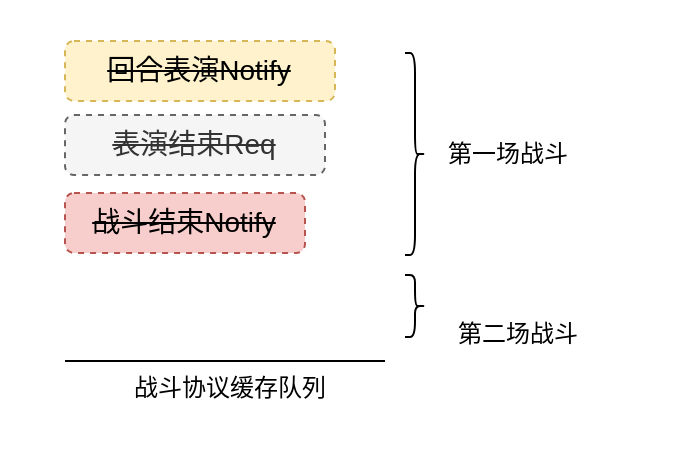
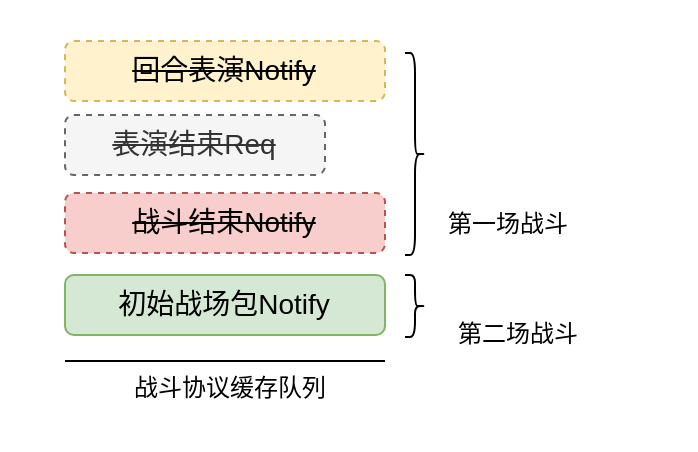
(200, 71) -> (225, 71)
(545, 154) -> (545, 224)
(185, 223) -> (225, 223)
none -> (225, 305)
